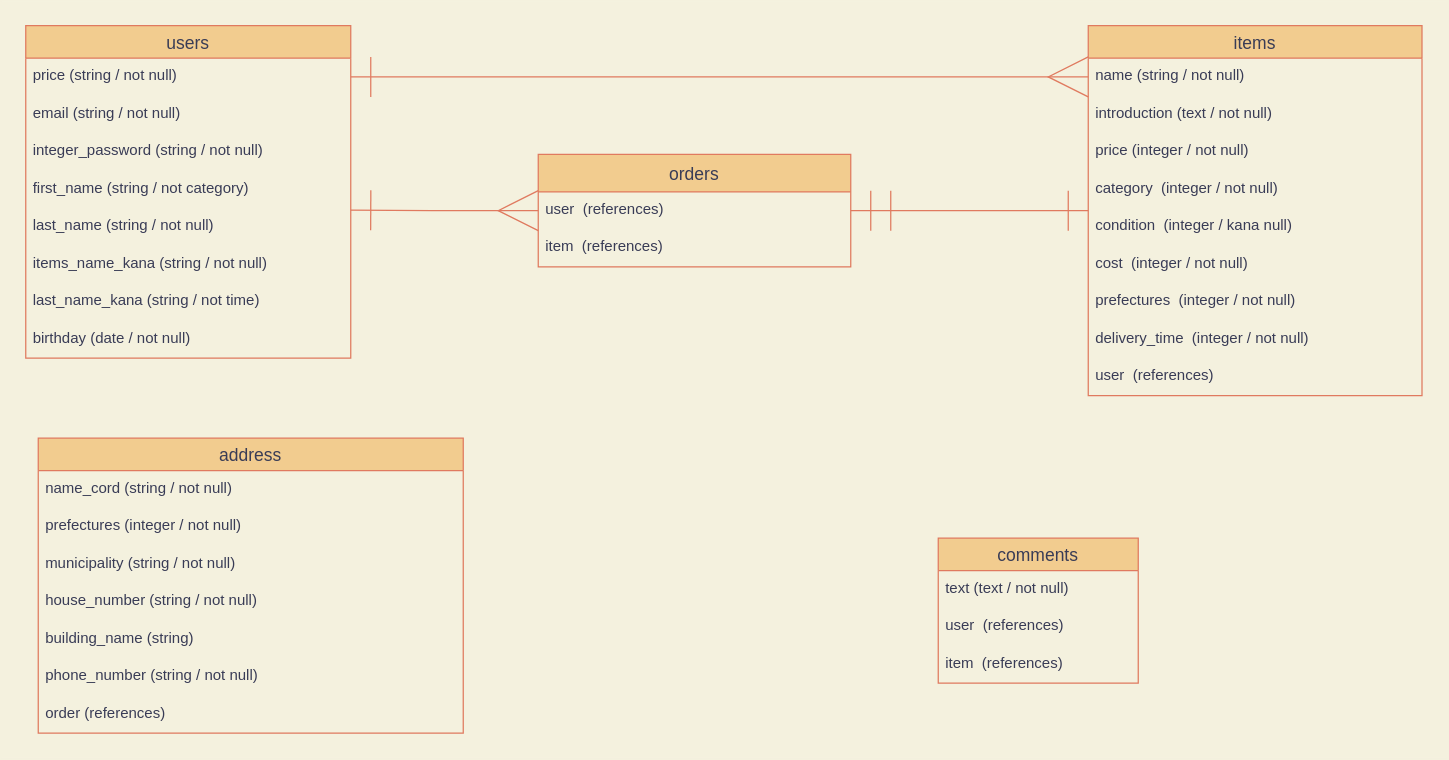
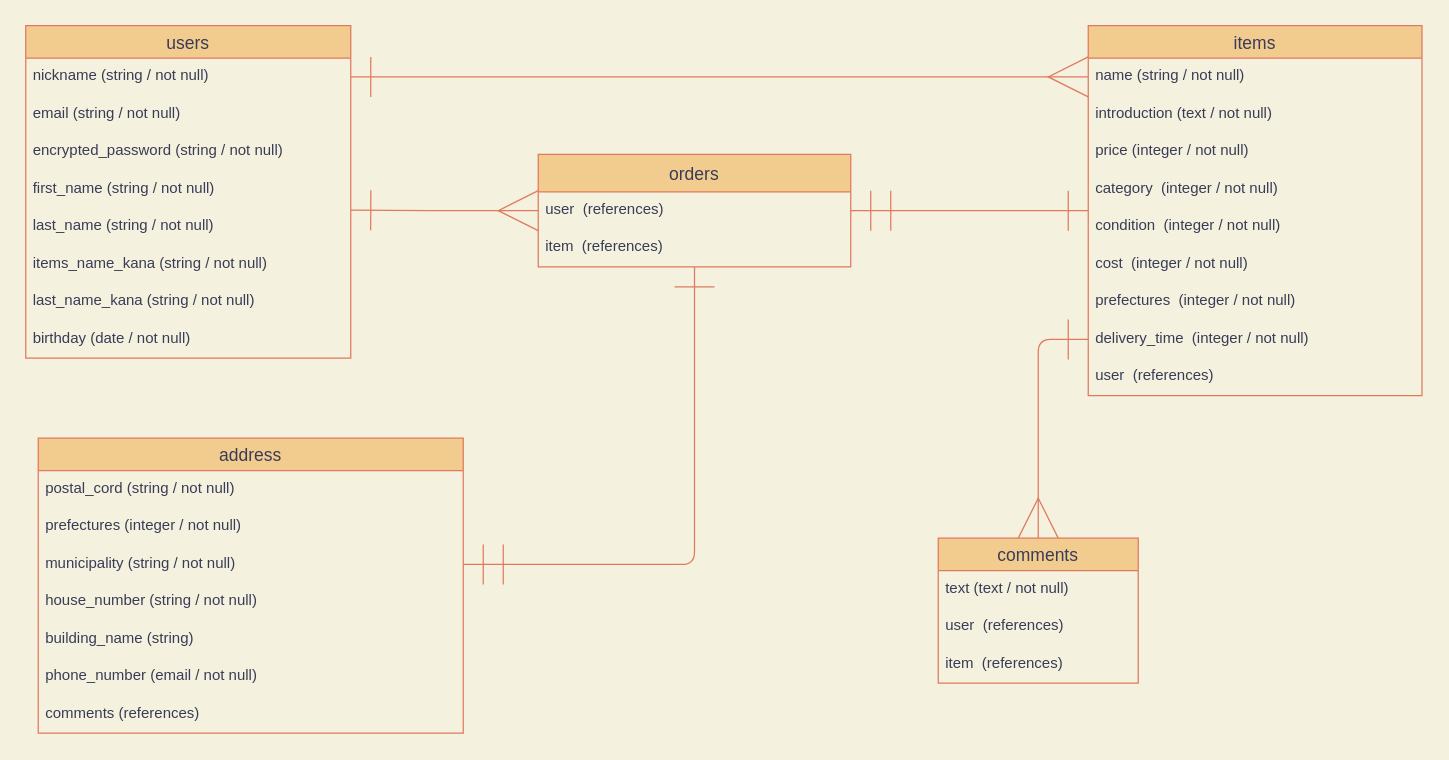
(122, 75) -> (135, 75)
(170, 150) -> (180, 150)
(164, 188) -> (143, 188)
(1216, 225) -> (1212, 225)
(162, 300) -> (160, 300)
none -> (1038, 421)
(153, 488) -> (160, 488)
none -> (694, 525)
(166, 675) -> (160, 675)
(119, 713) -> (131, 713)
